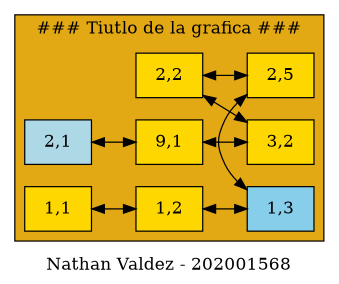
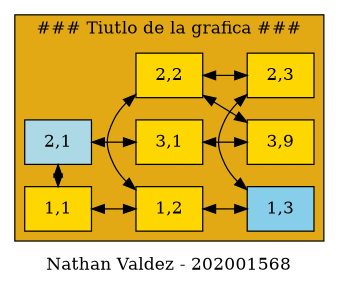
(281, 75) -> (281, 75)
(169, 142) -> (169, 142)
(281, 142) -> (281, 142)
none -> (109, 151)
none -> (58, 174)
